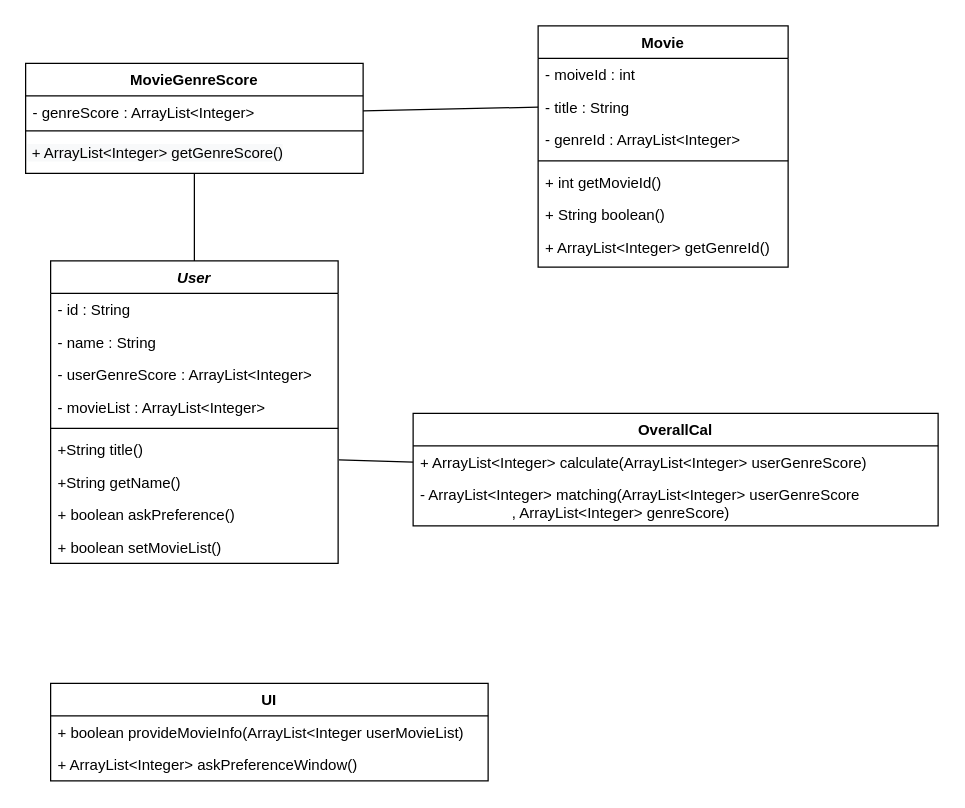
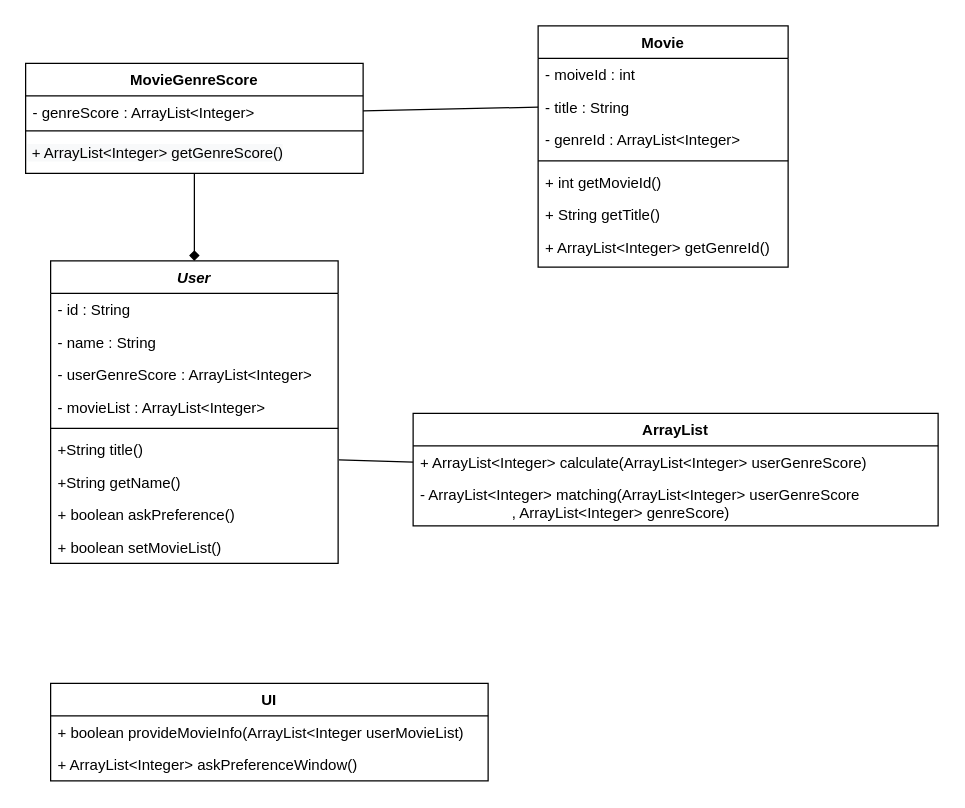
(613, 215) -> (615, 215)
(194, 255) -> (194, 250)
(675, 430) -> (675, 430)
